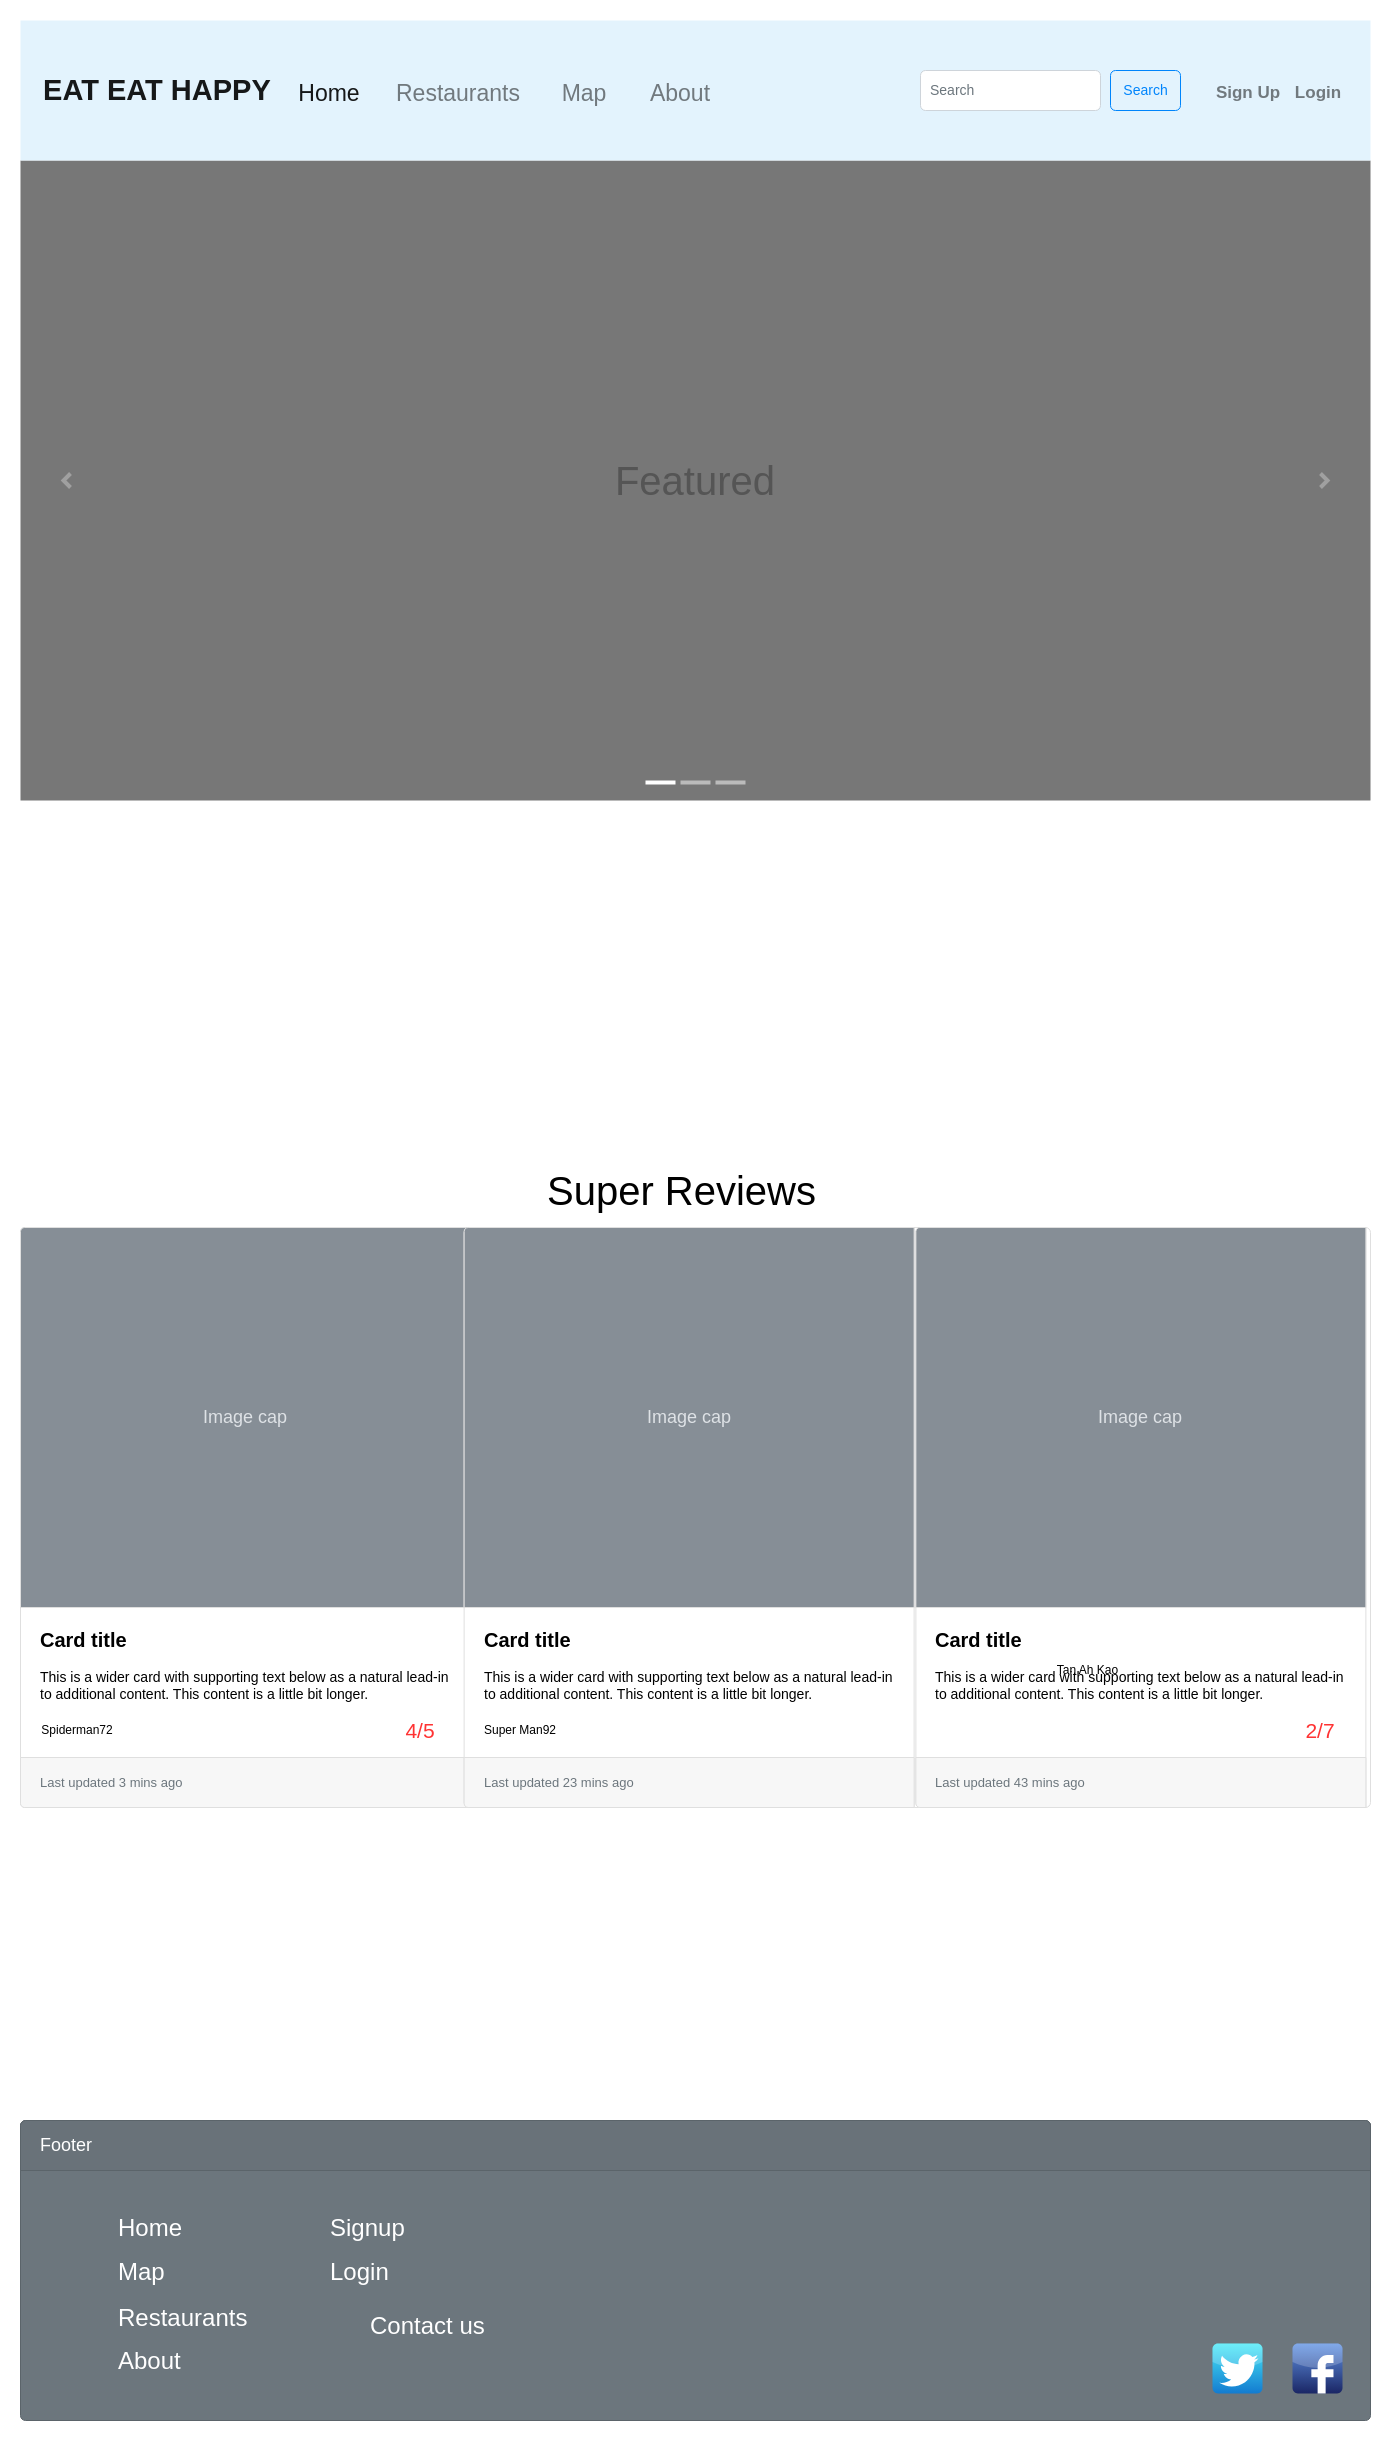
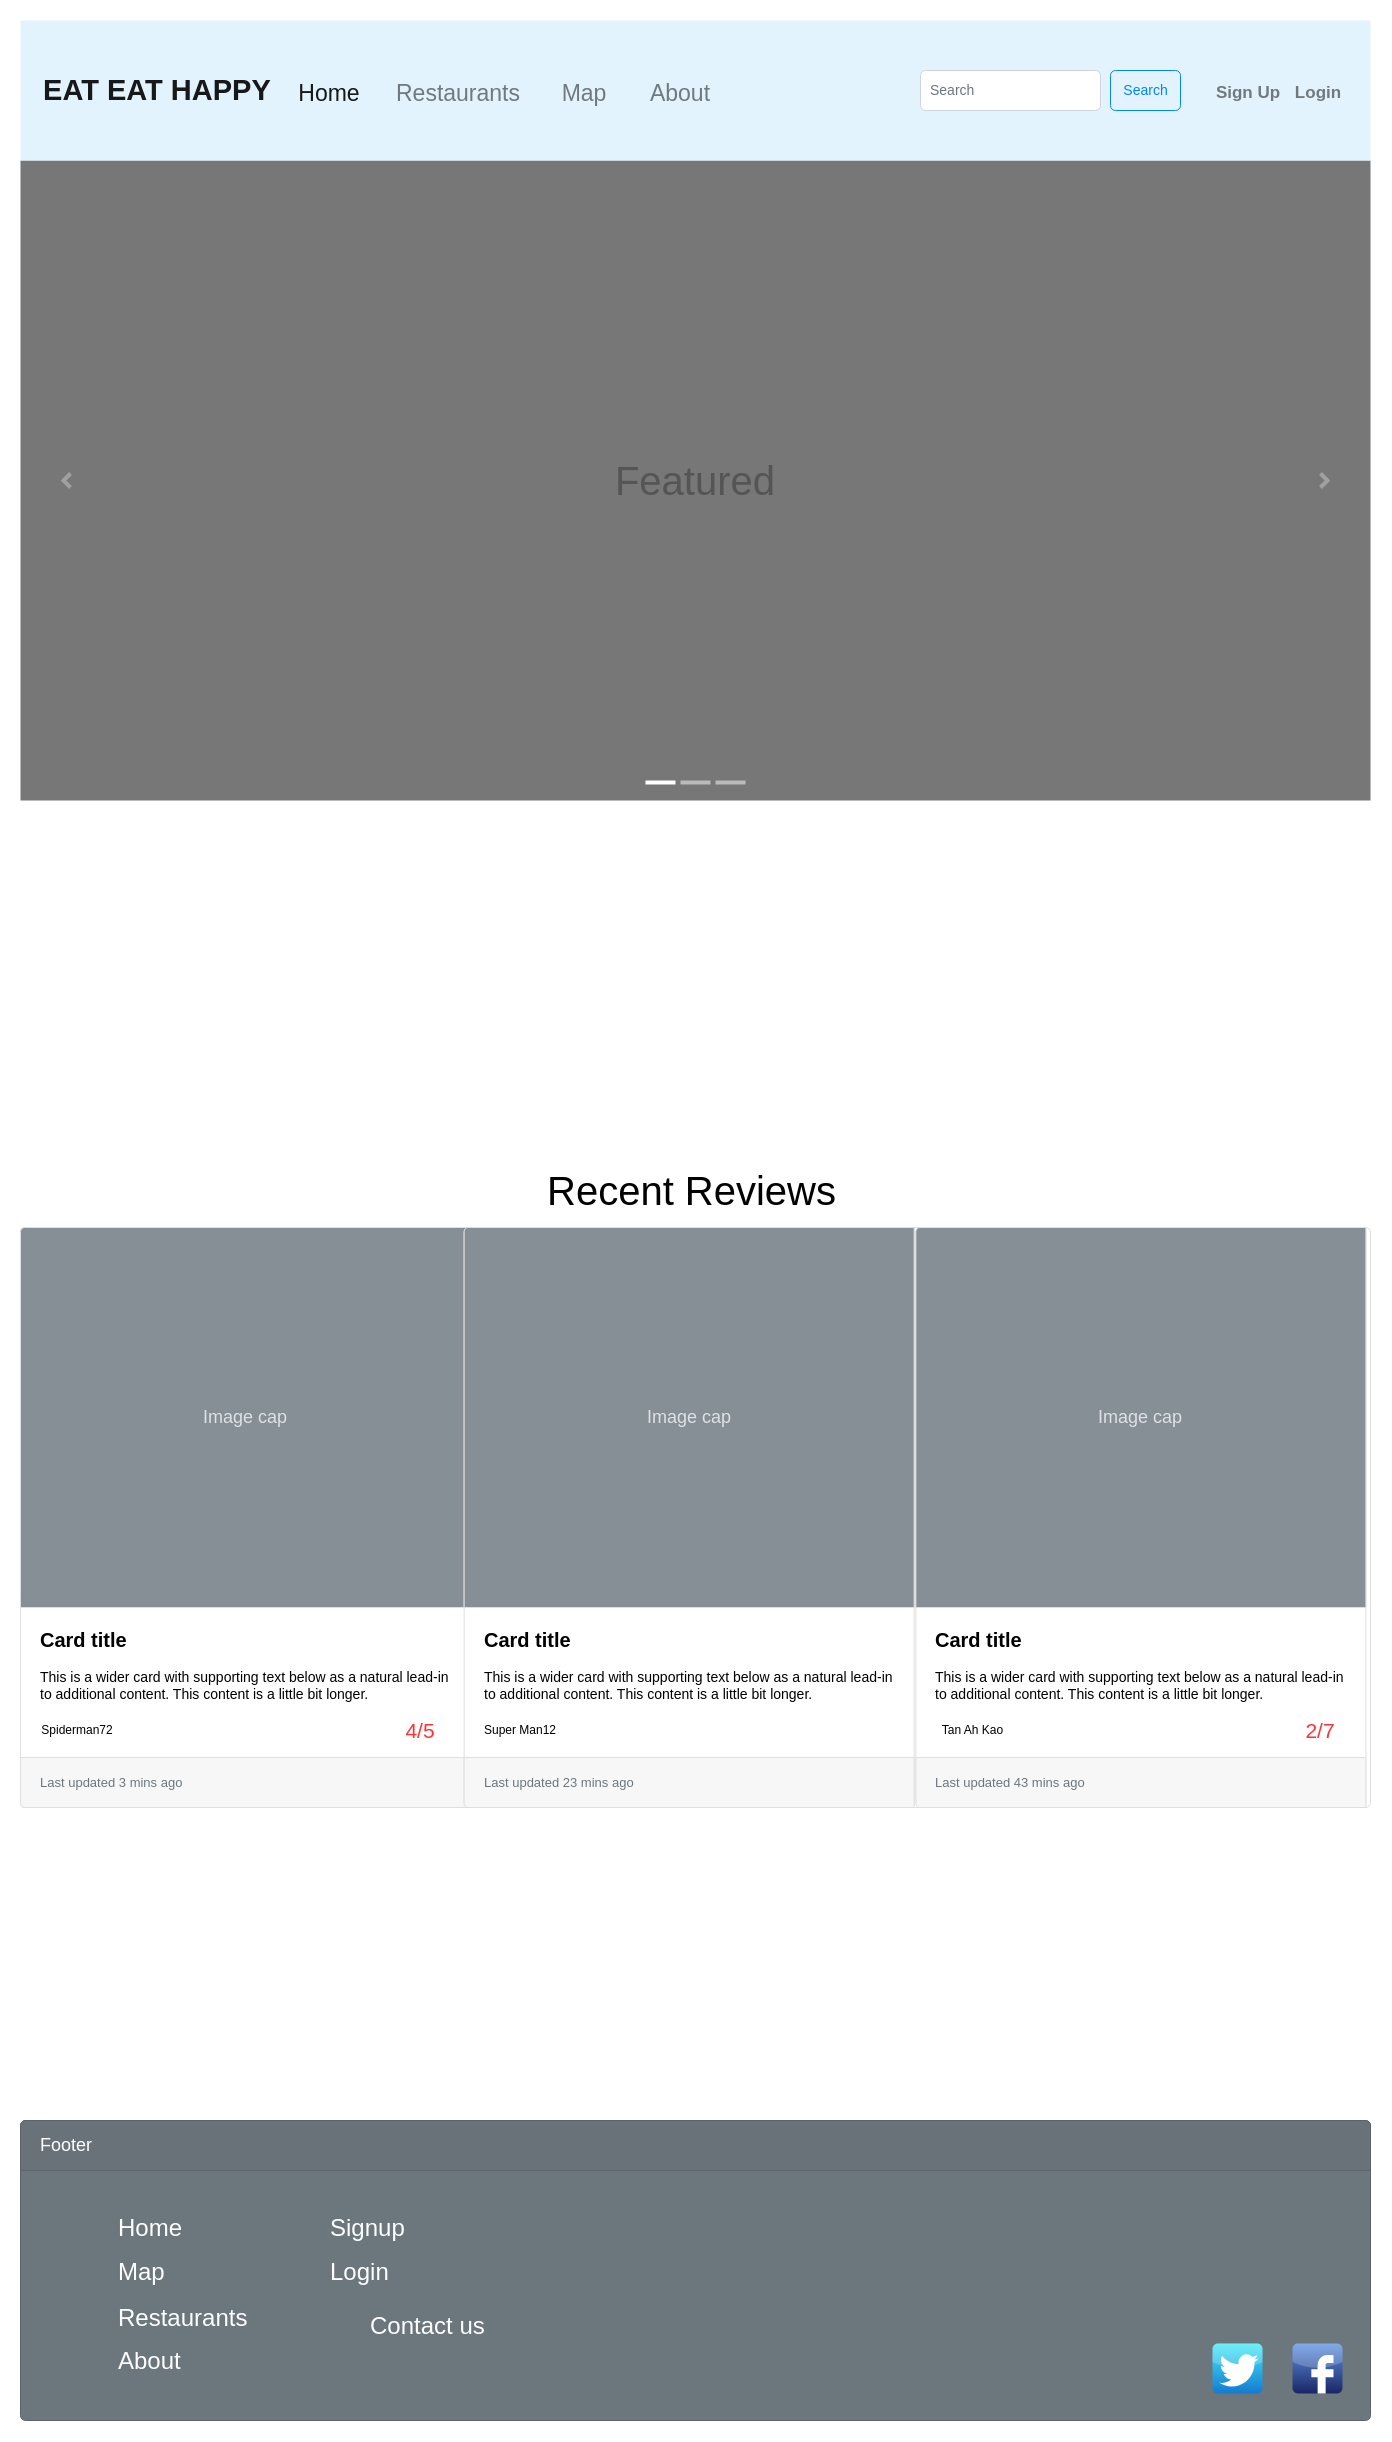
(595, 1176) -> (599, 1176)
(1088, 1670) -> (973, 1730)
(521, 1731) -> (521, 1731)
